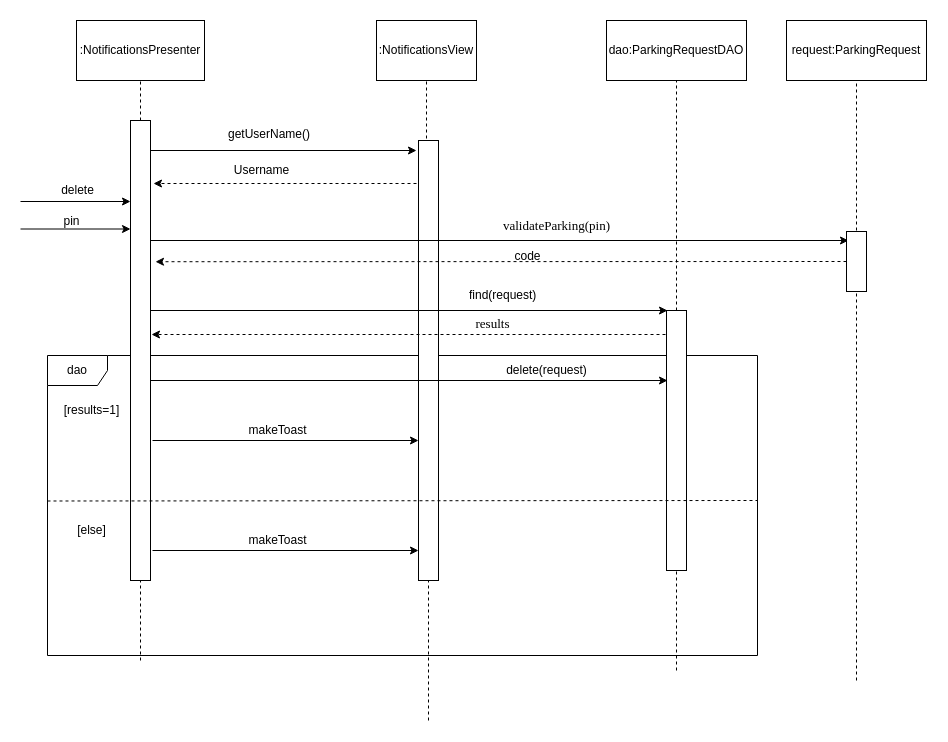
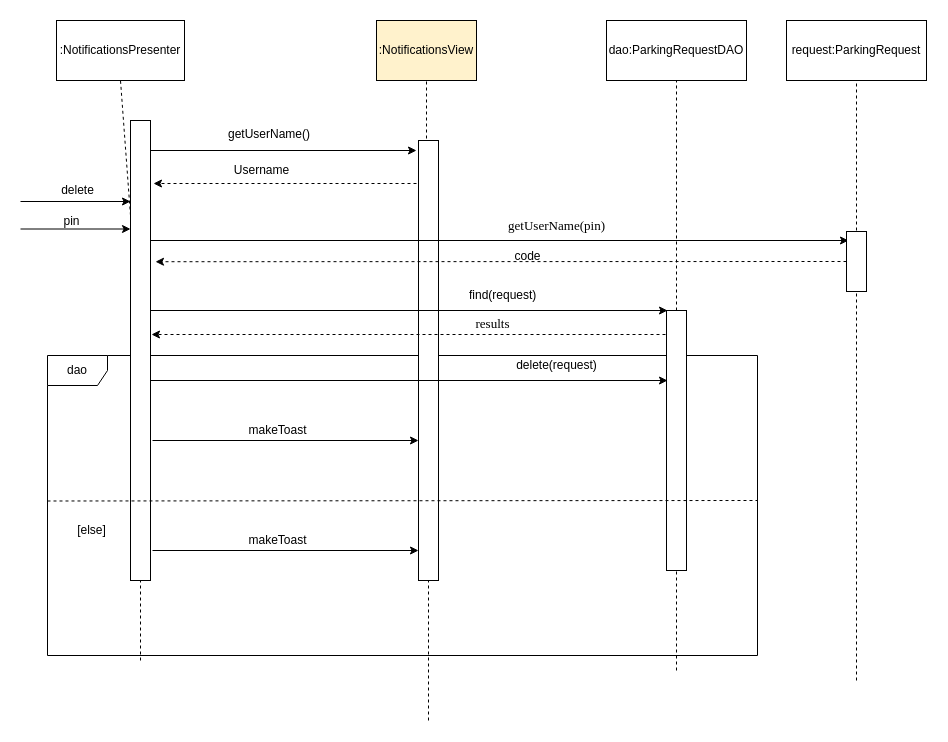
(141, 51) -> (121, 51)
(427, 51) -> (427, 51)
(557, 226) -> (557, 226)
(547, 371) -> (557, 366)
(92, 411) -> none
